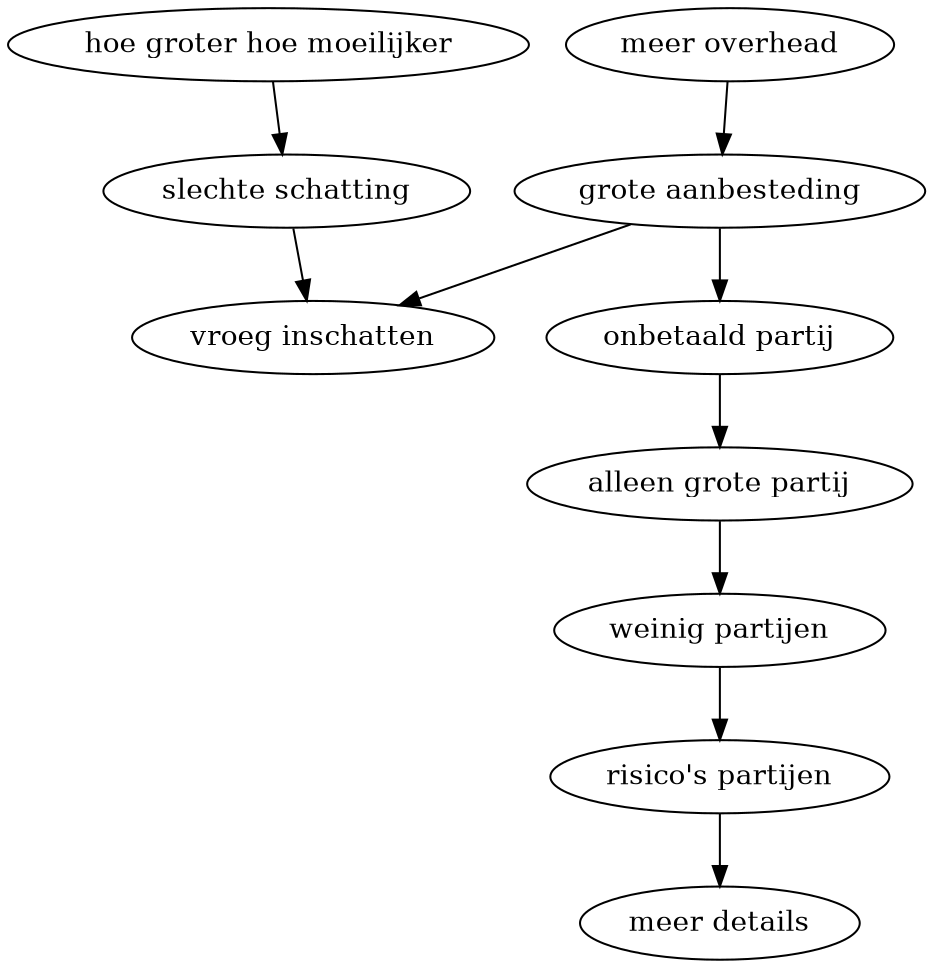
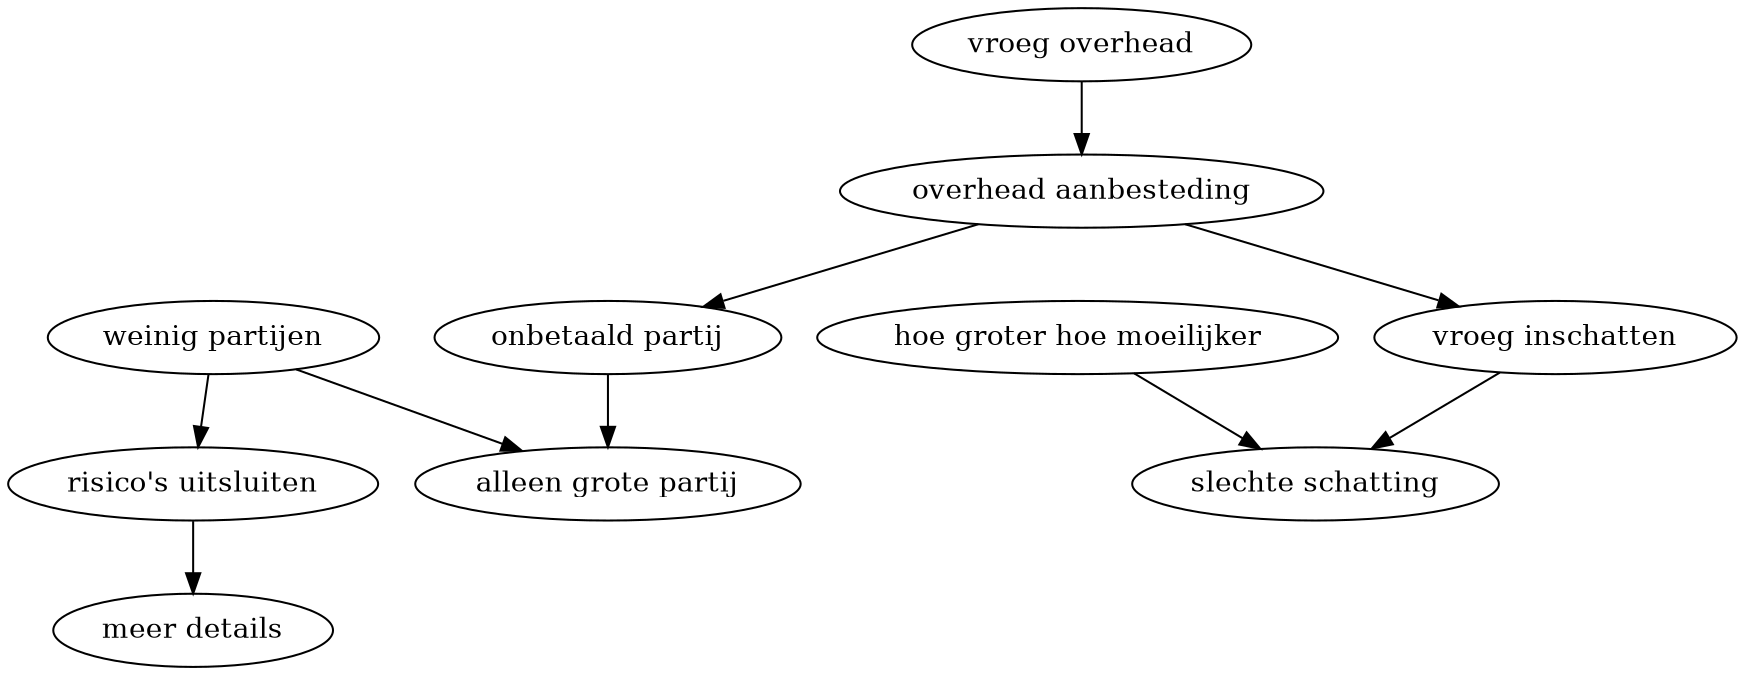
(730, 45) -> (1082, 45)
(720, 191) -> (1082, 191)
(298, 254) -> (1445, 405)
(720, 547) -> (399, 407)
(720, 777) -> (193, 484)
